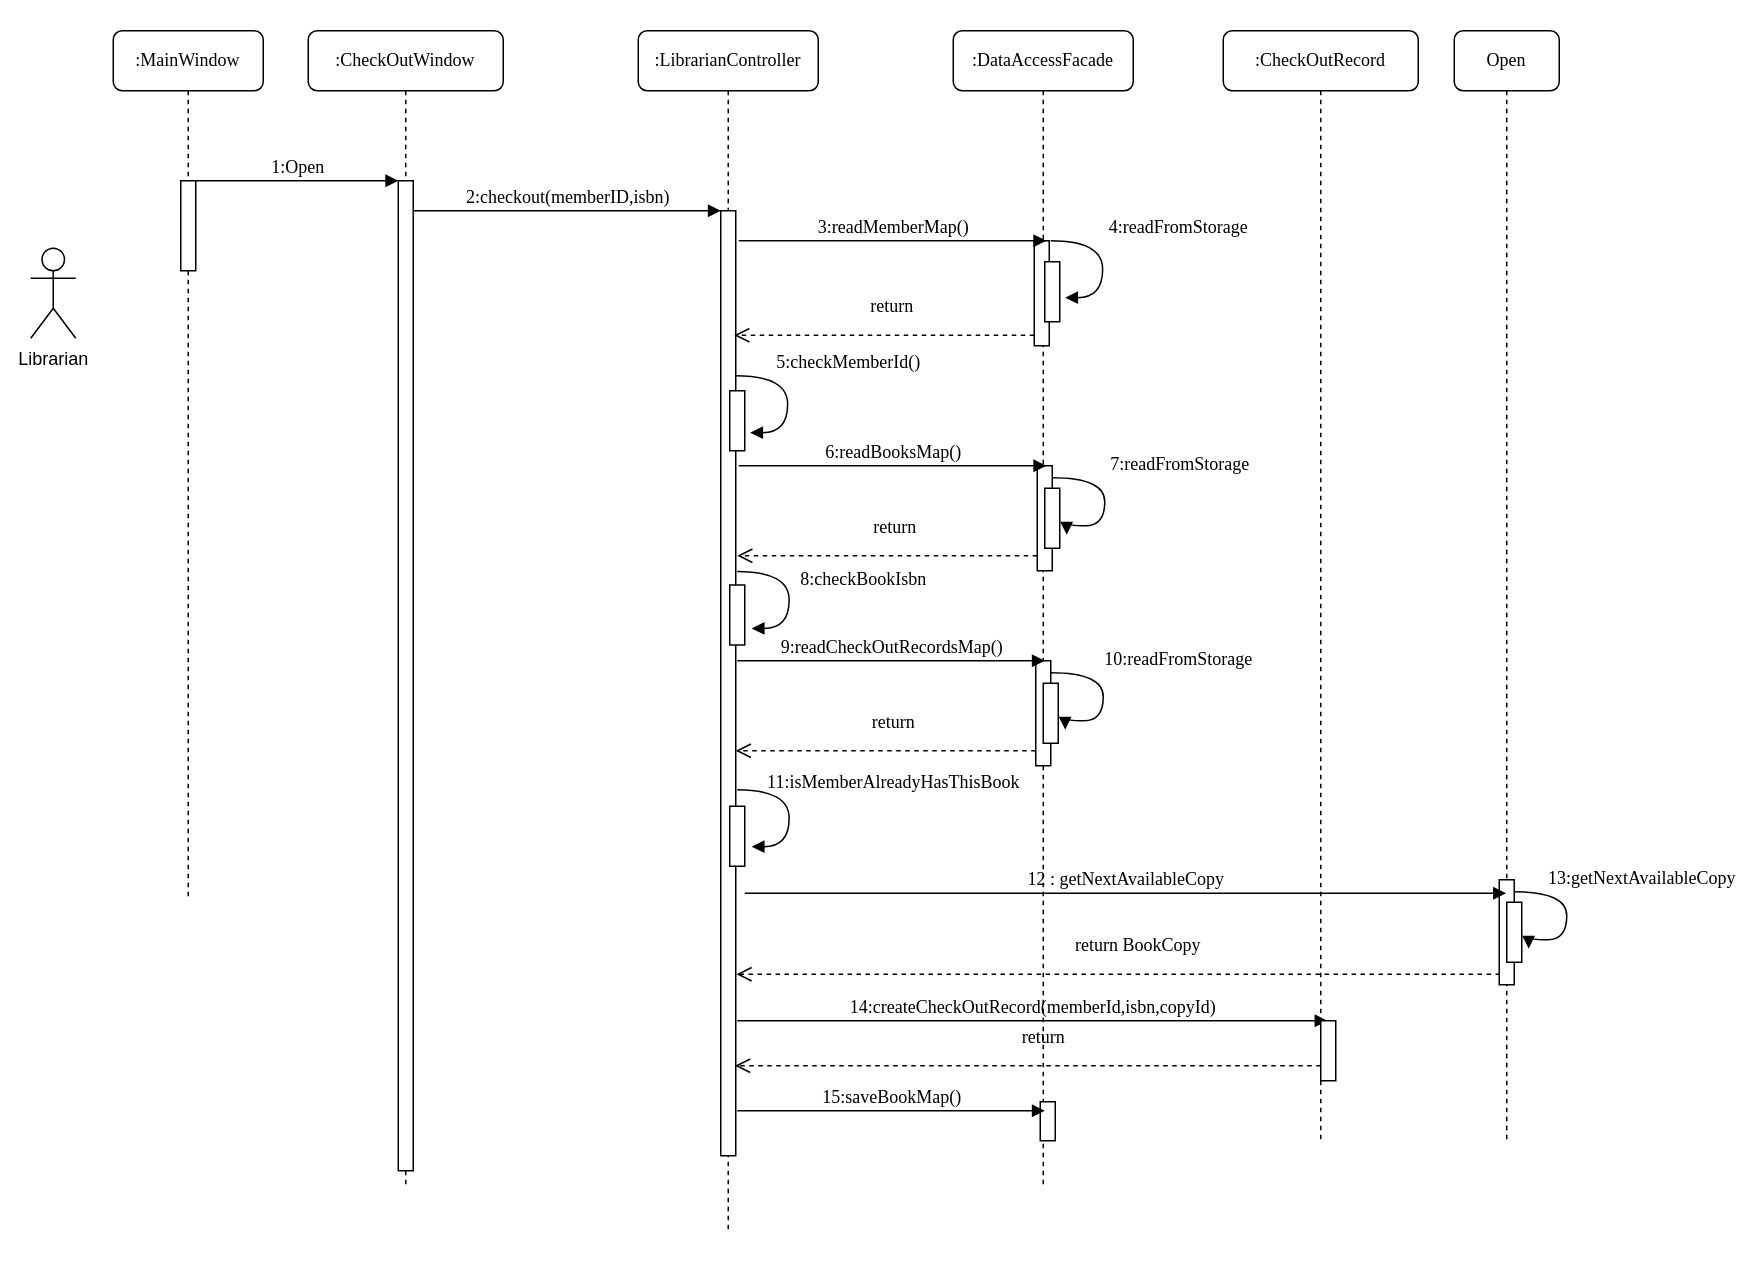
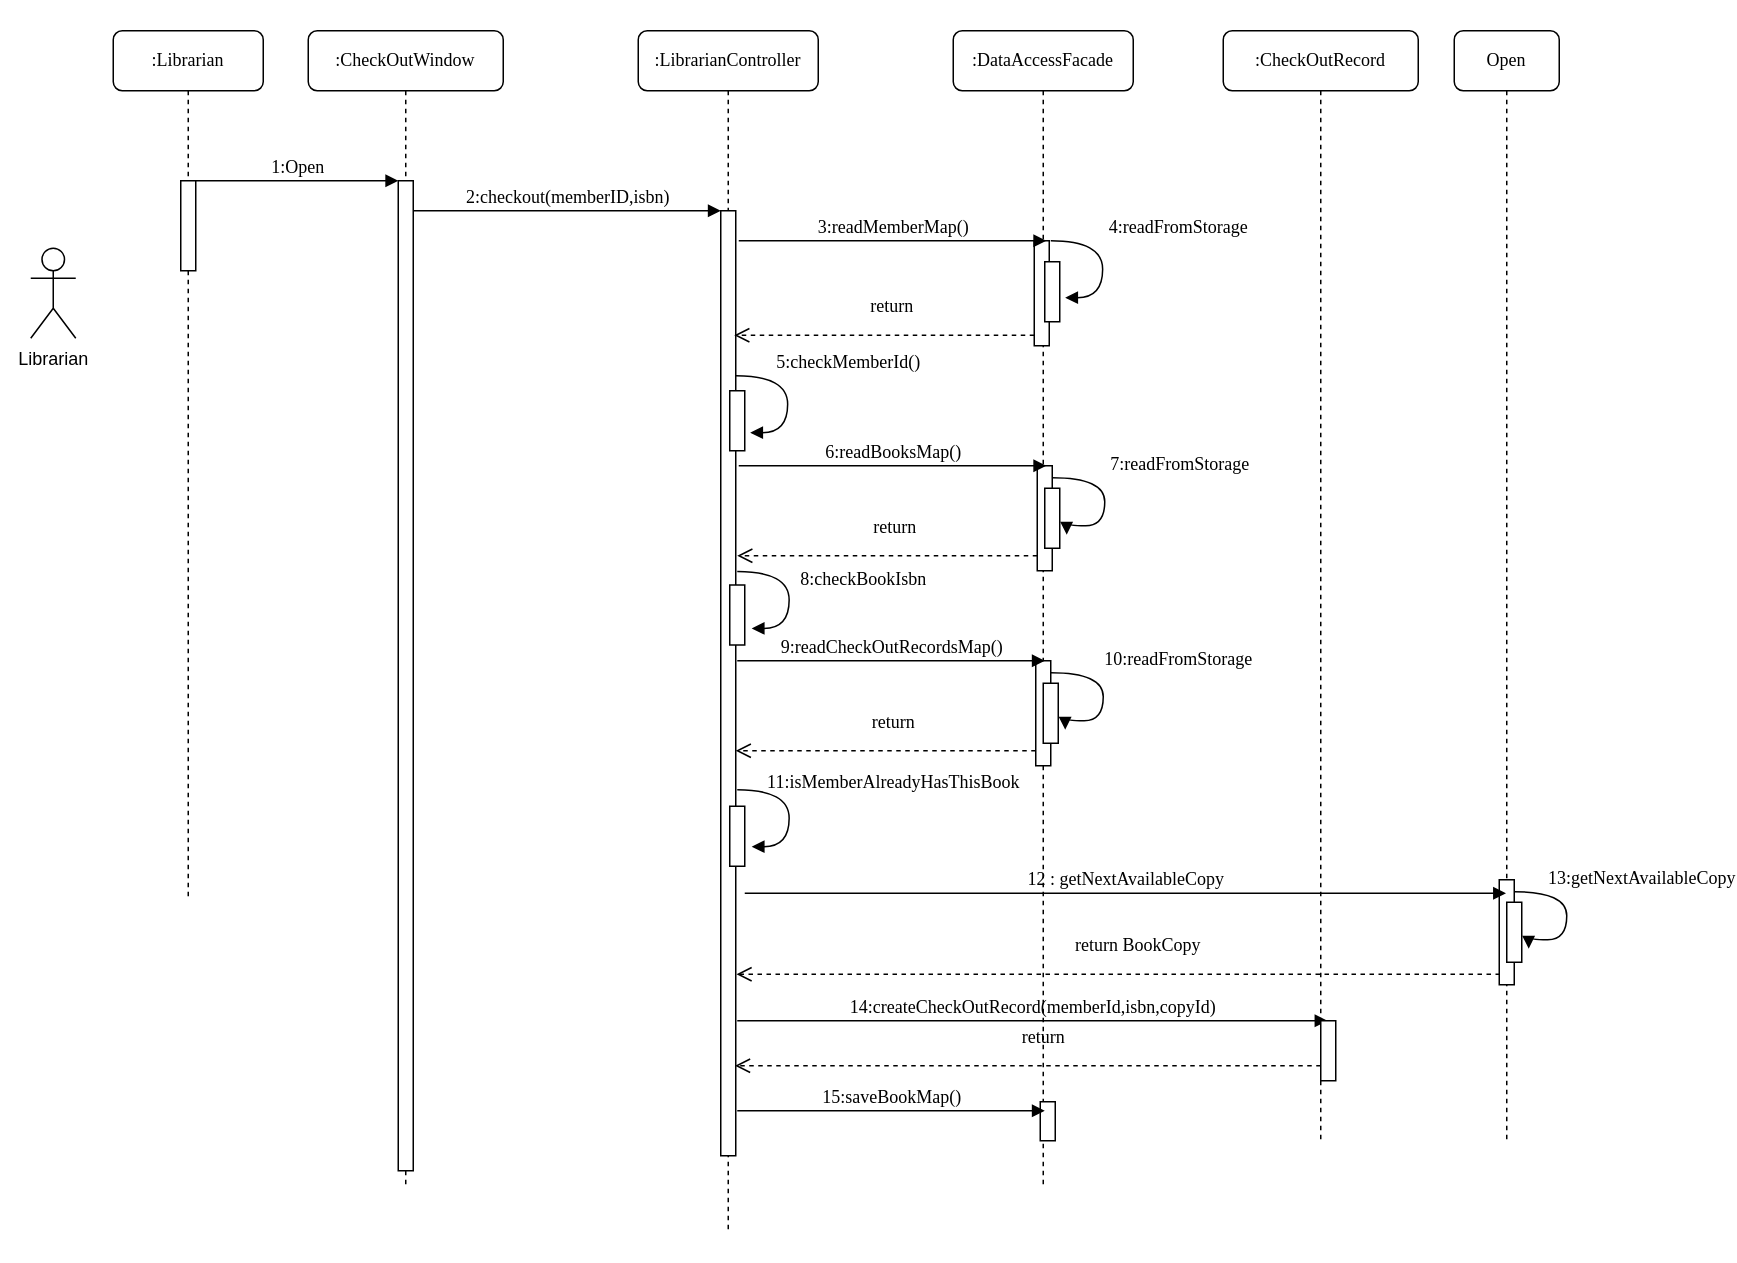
(188, 61) -> (188, 61)
